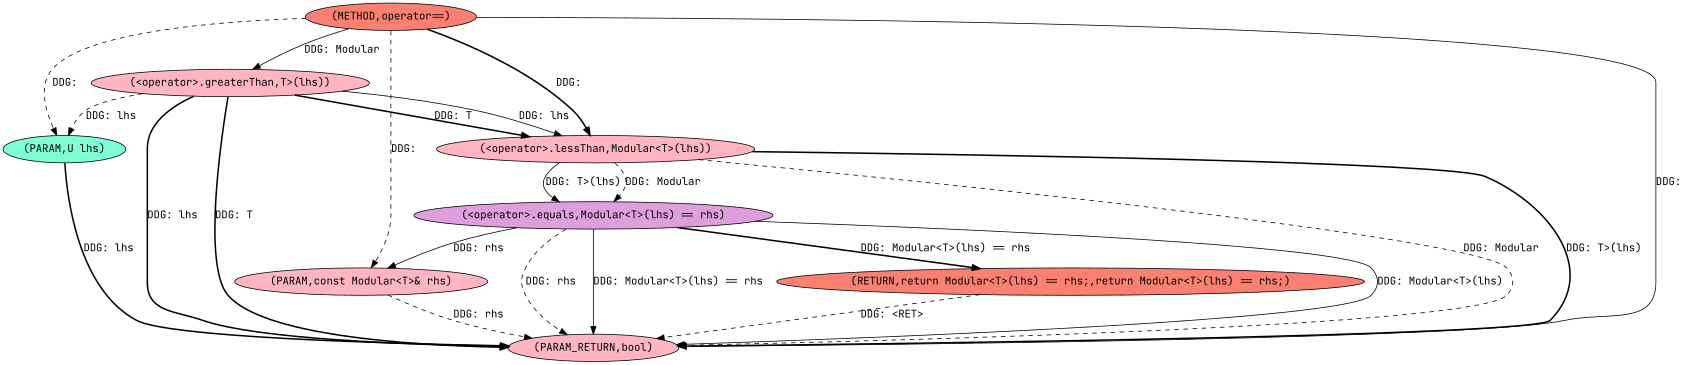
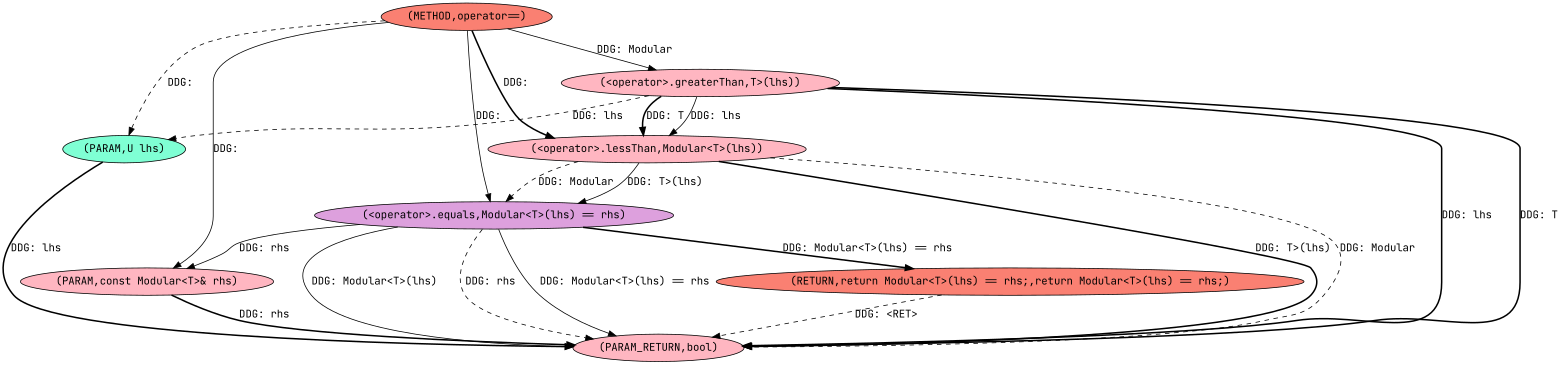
(1656, 84) -> (474, 113)
(391, 148) -> (213, 83)
(455, 321) -> (366, 335)
